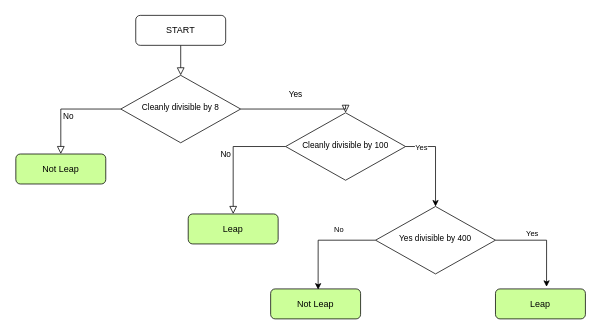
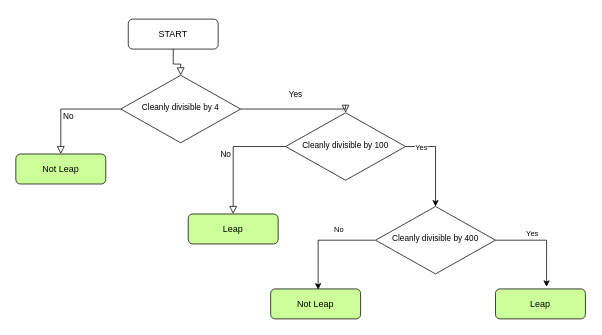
(180, 30) -> (173, 34)
(180, 108) -> (180, 108)
(435, 239) -> (435, 239)
